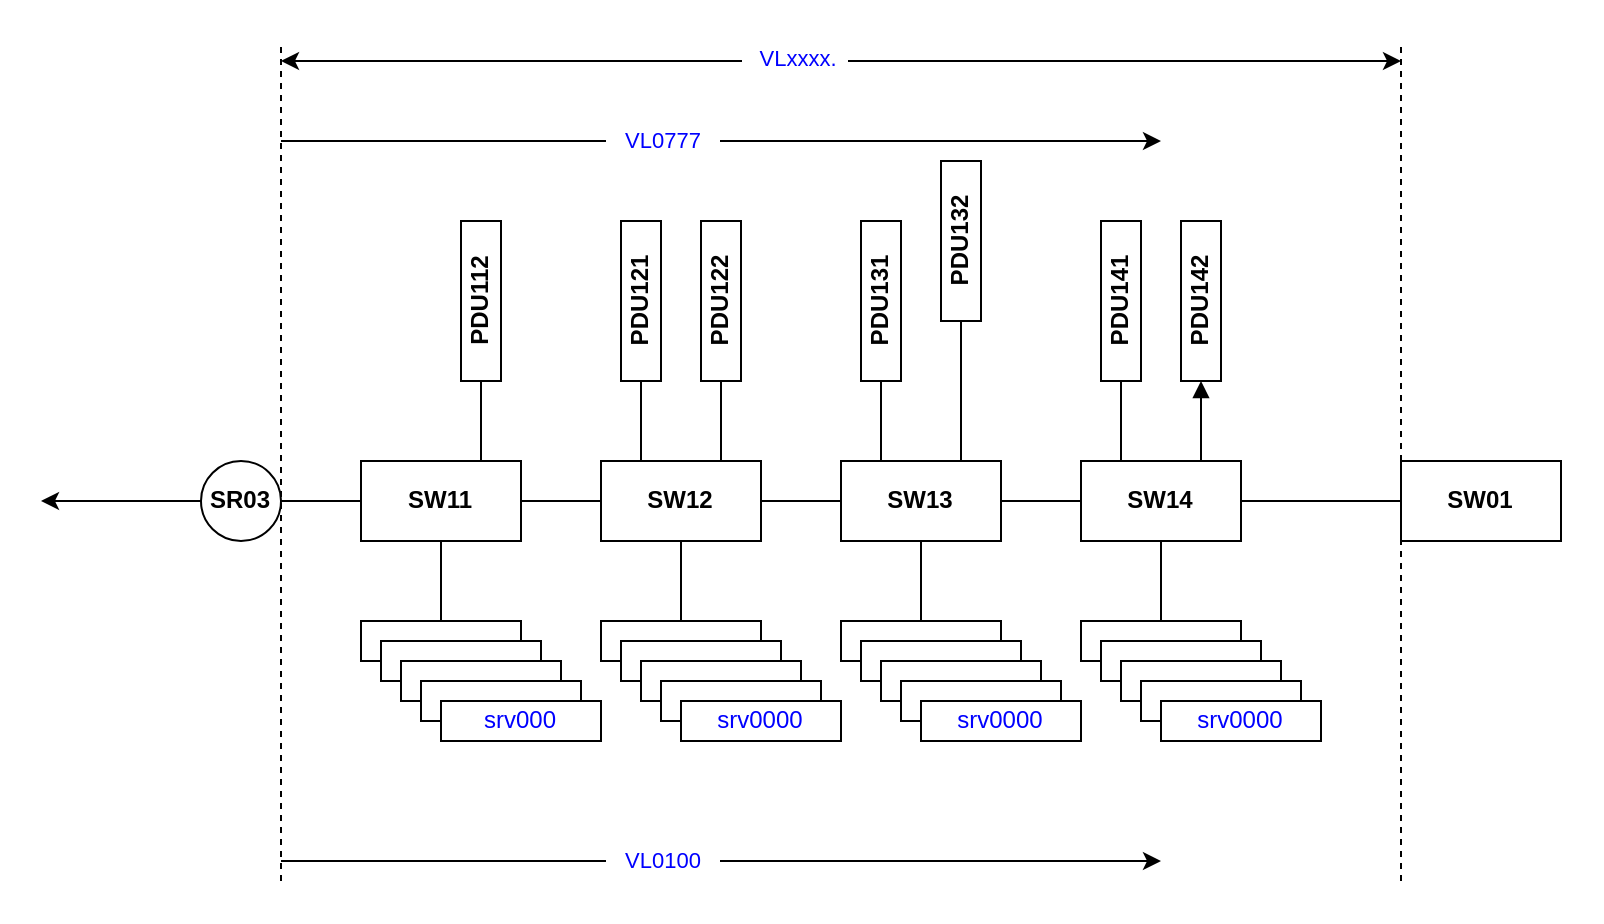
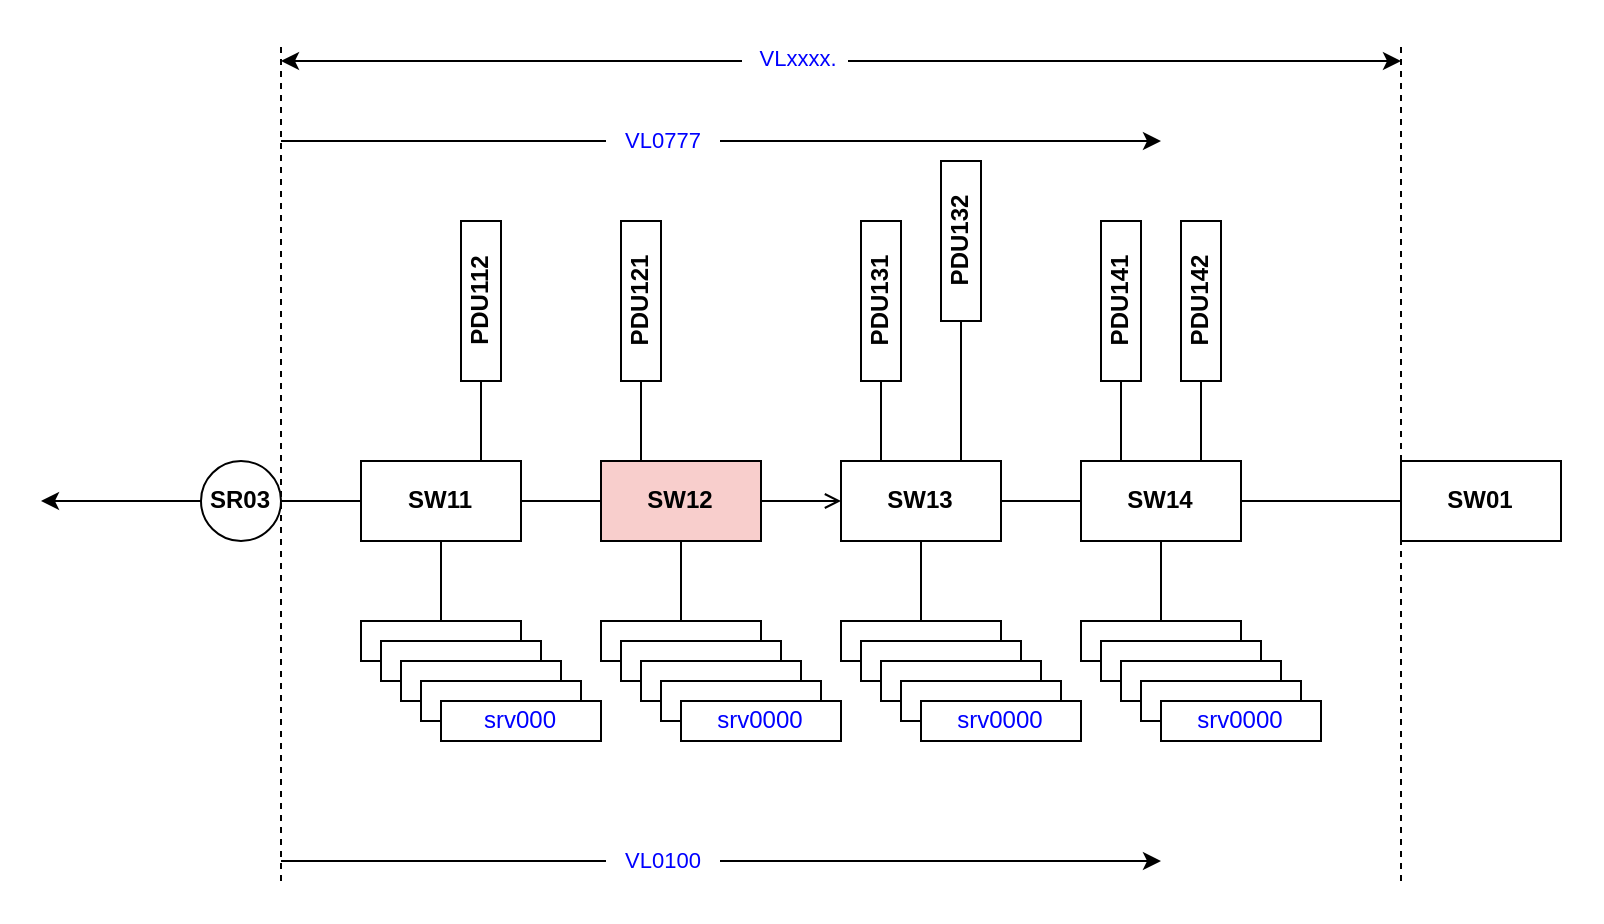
(721, 301) -> none
(1201, 398) -> (1201, 391)
(721, 421) -> none
(681, 501) -> (681, 501)
(834, 501) -> (832, 501)
